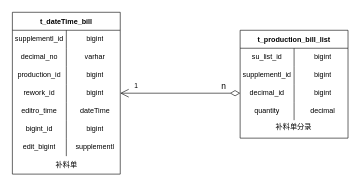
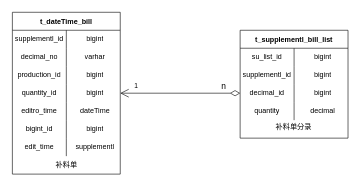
(294, 40) -> (294, 40)
(39, 93) -> (39, 93)
(39, 147) -> (39, 147)
